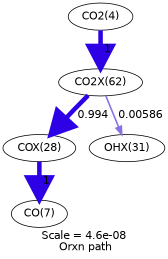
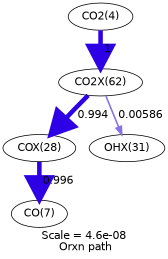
(45, 181) -> (57, 181)
